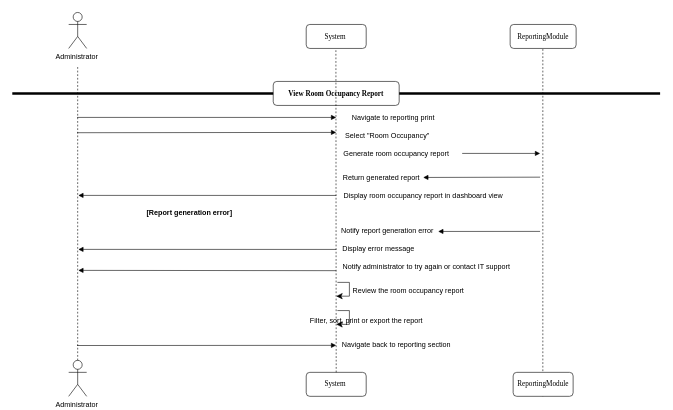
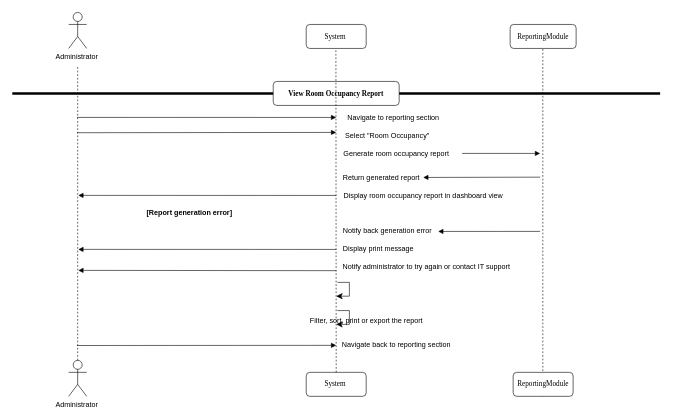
(394, 117) -> (394, 117)
(388, 231) -> (388, 231)
(379, 249) -> (379, 249)
(408, 291) -> none
